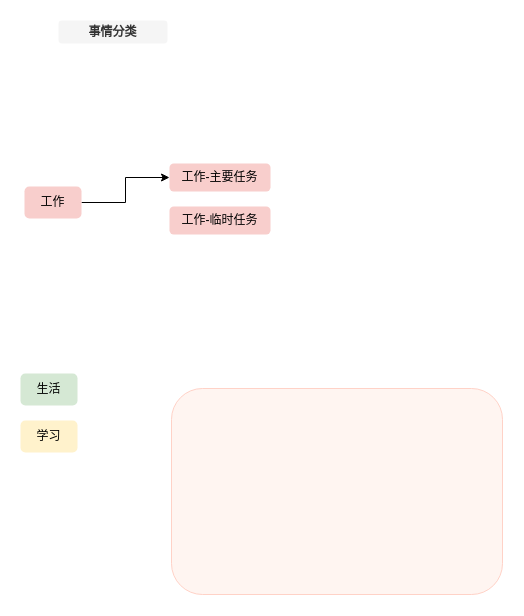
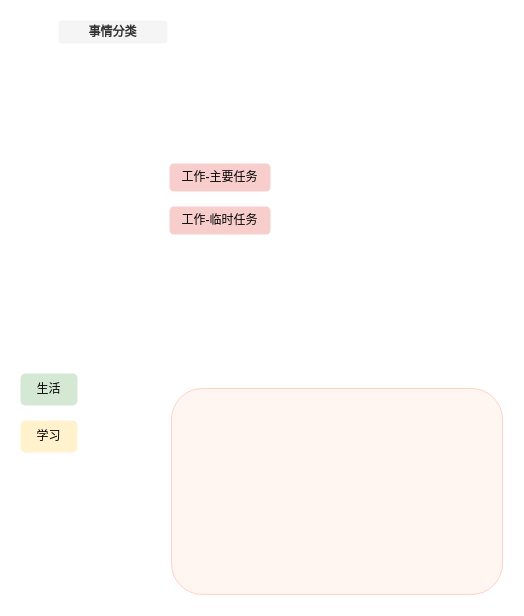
(126, 194) -> none
(53, 203) -> none
